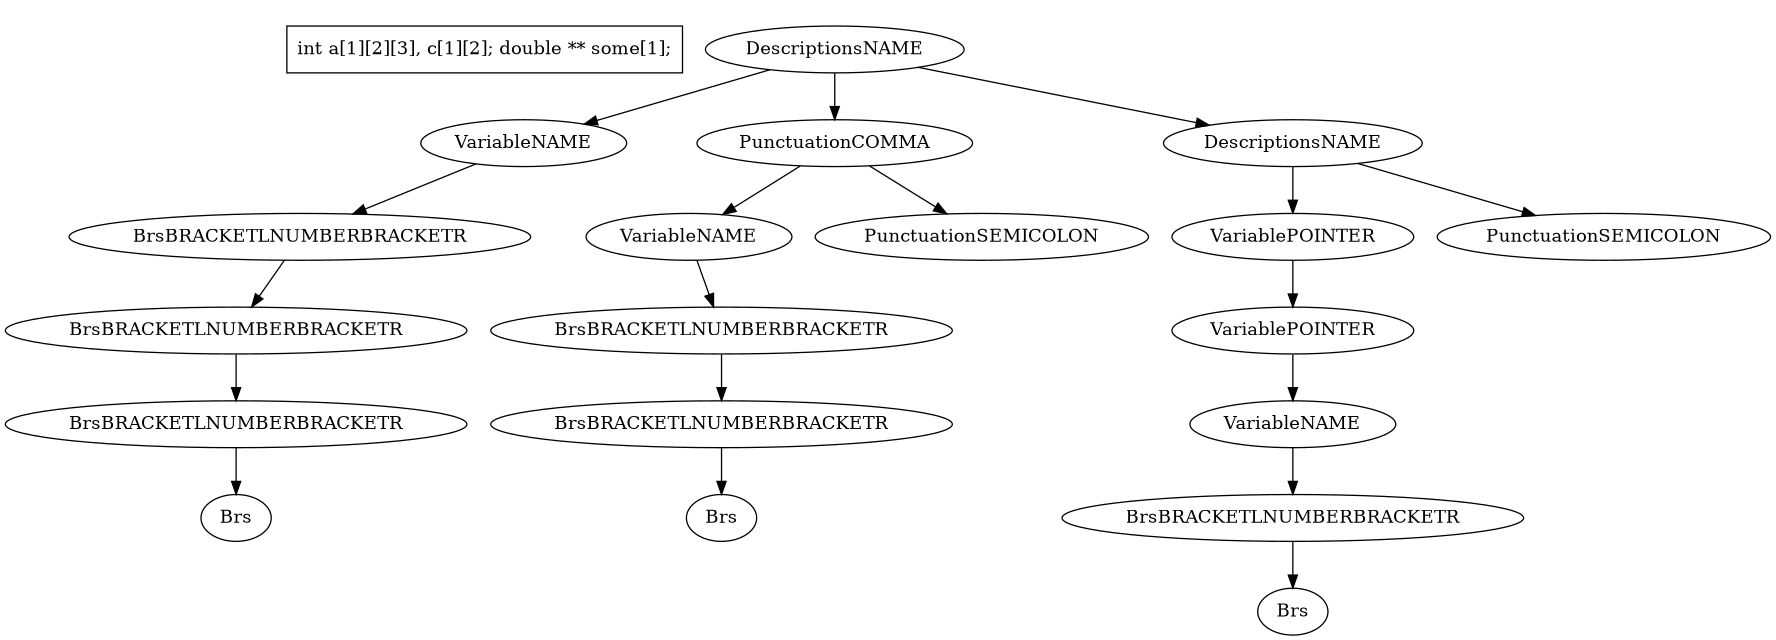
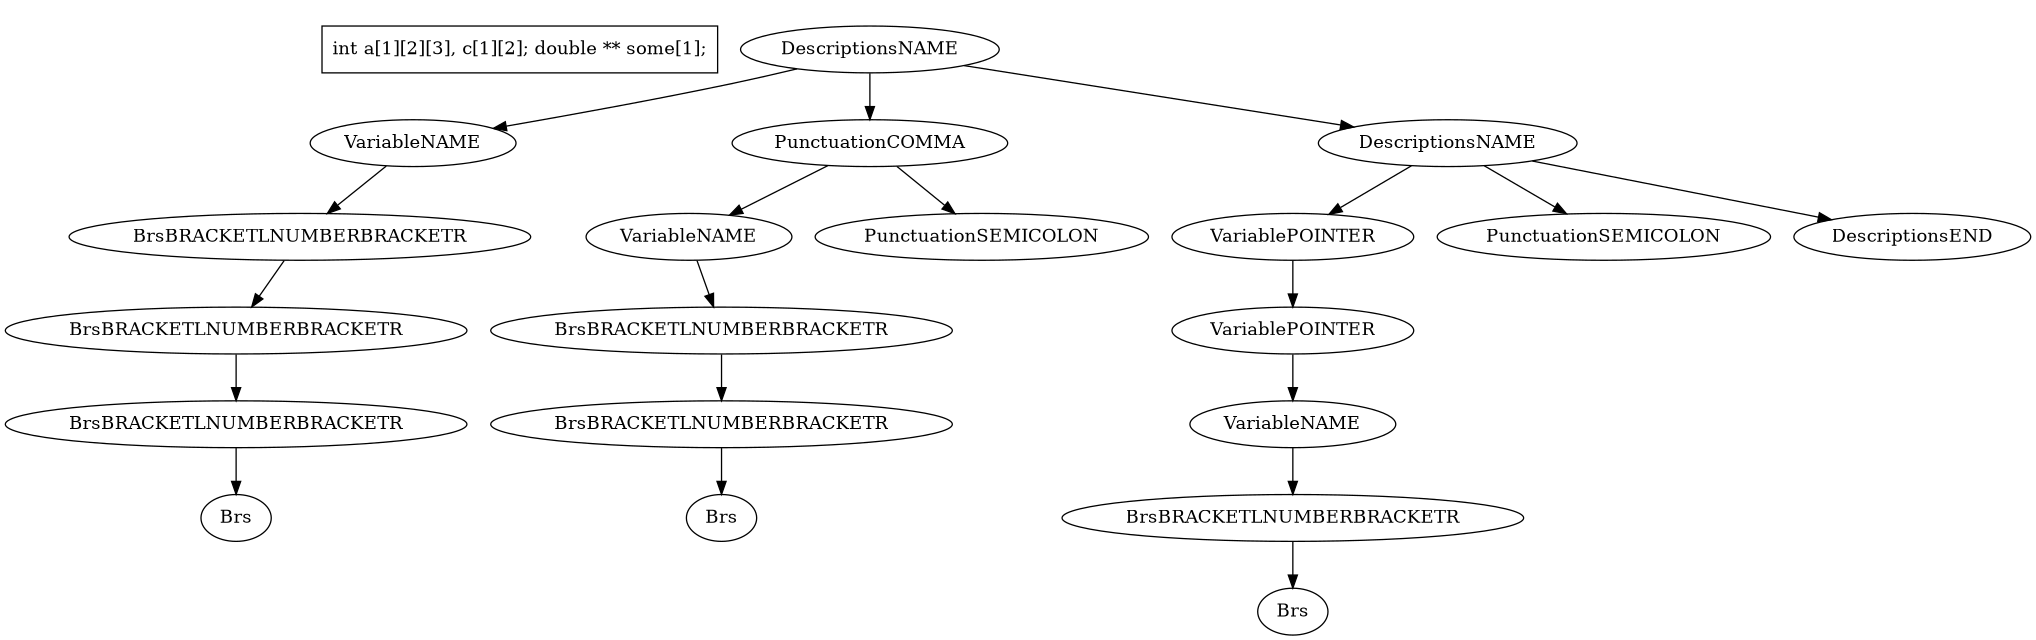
none -> (1912, 237)
